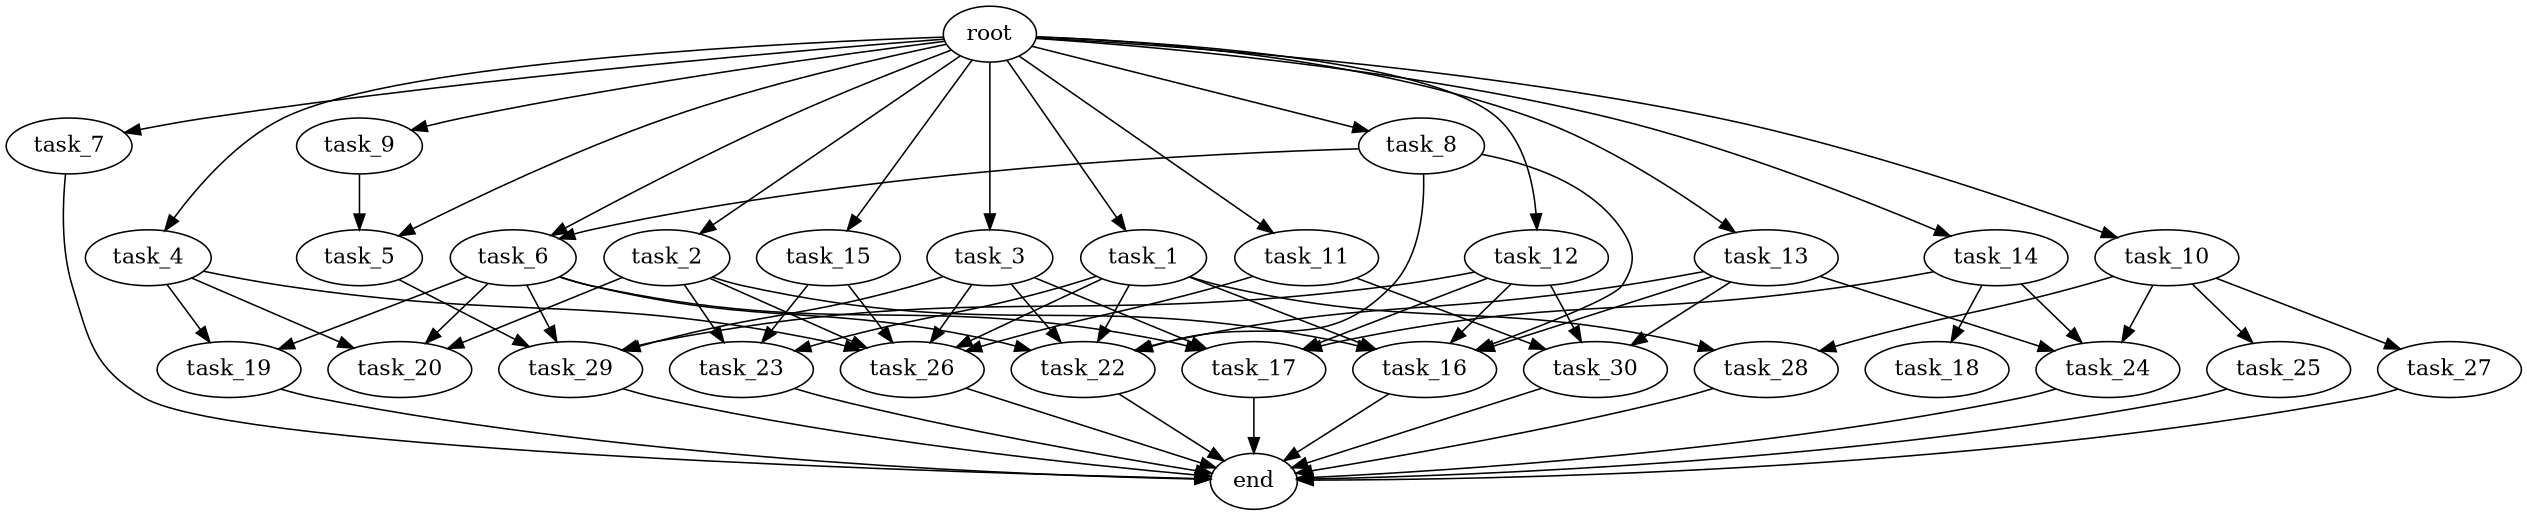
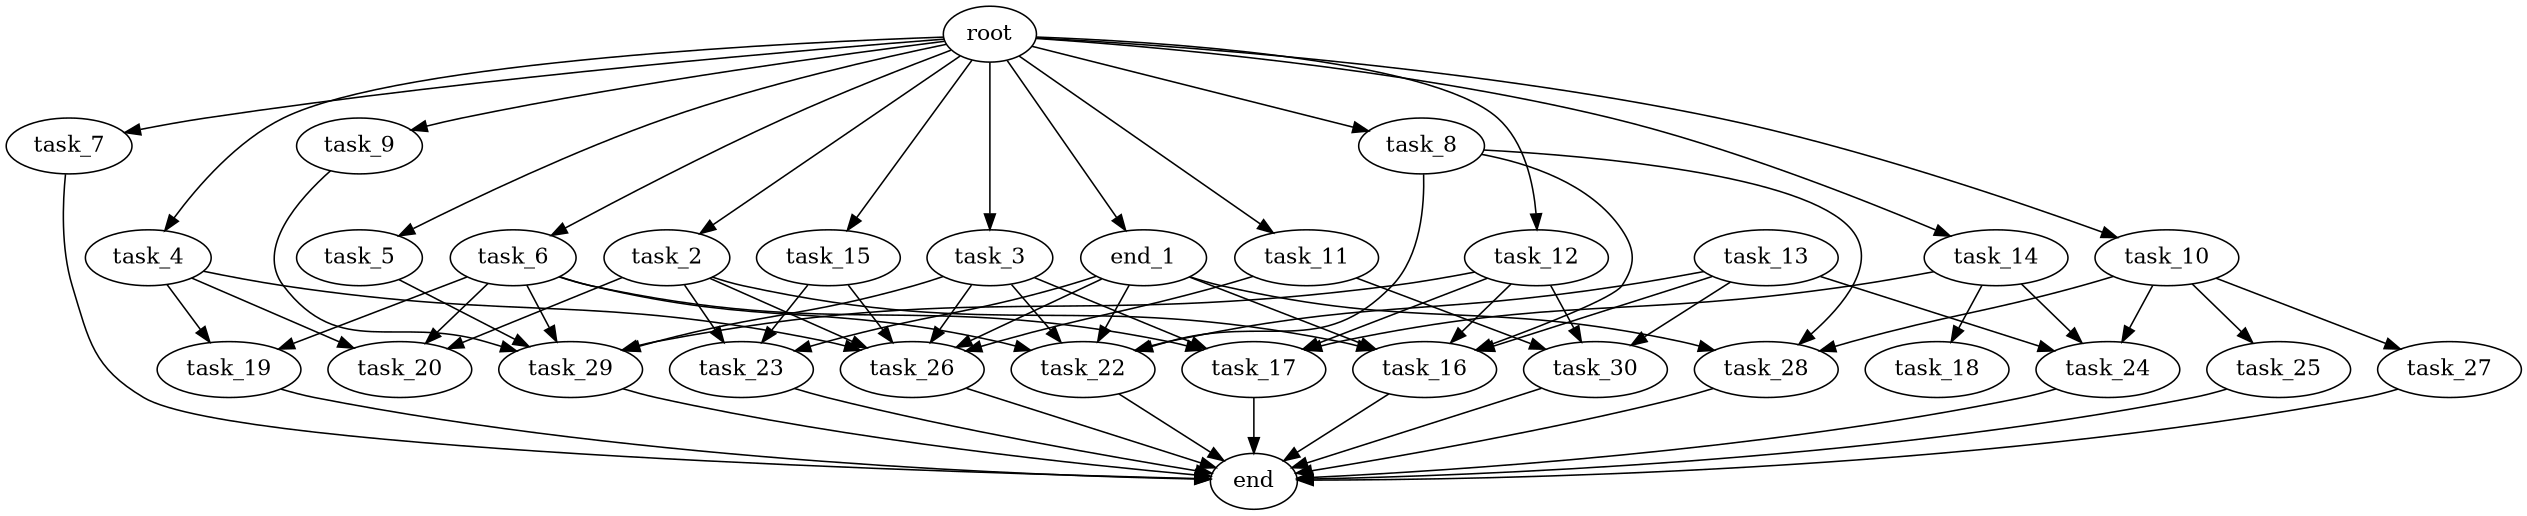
(1499, 107) -> none
(965, 174) -> (1735, 180)
(359, 194) -> (320, 318)
(1144, 258) -> (1144, 258)
